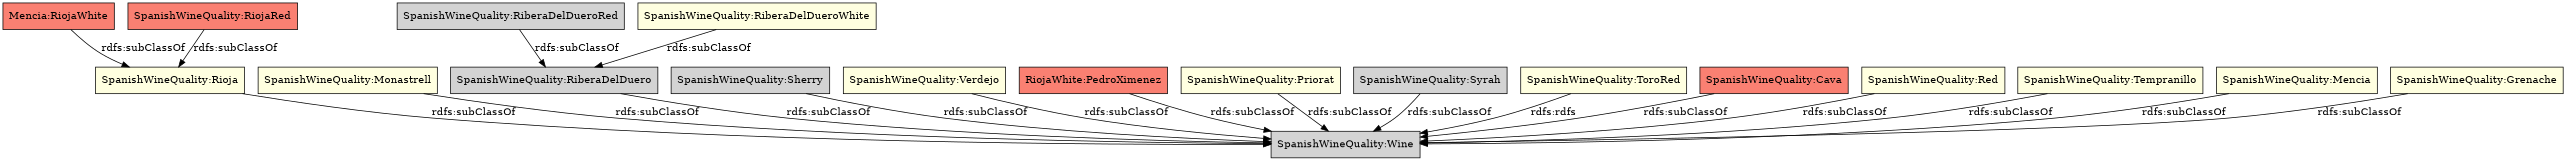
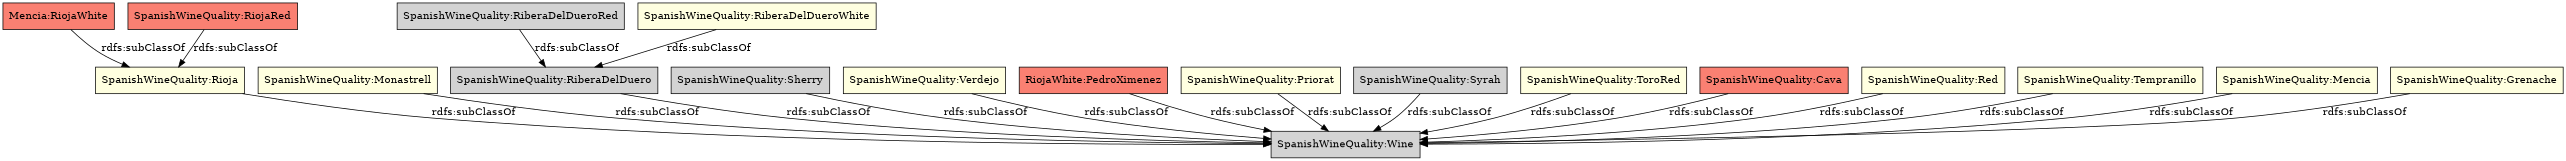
(1554, 112) -> (1573, 112)
